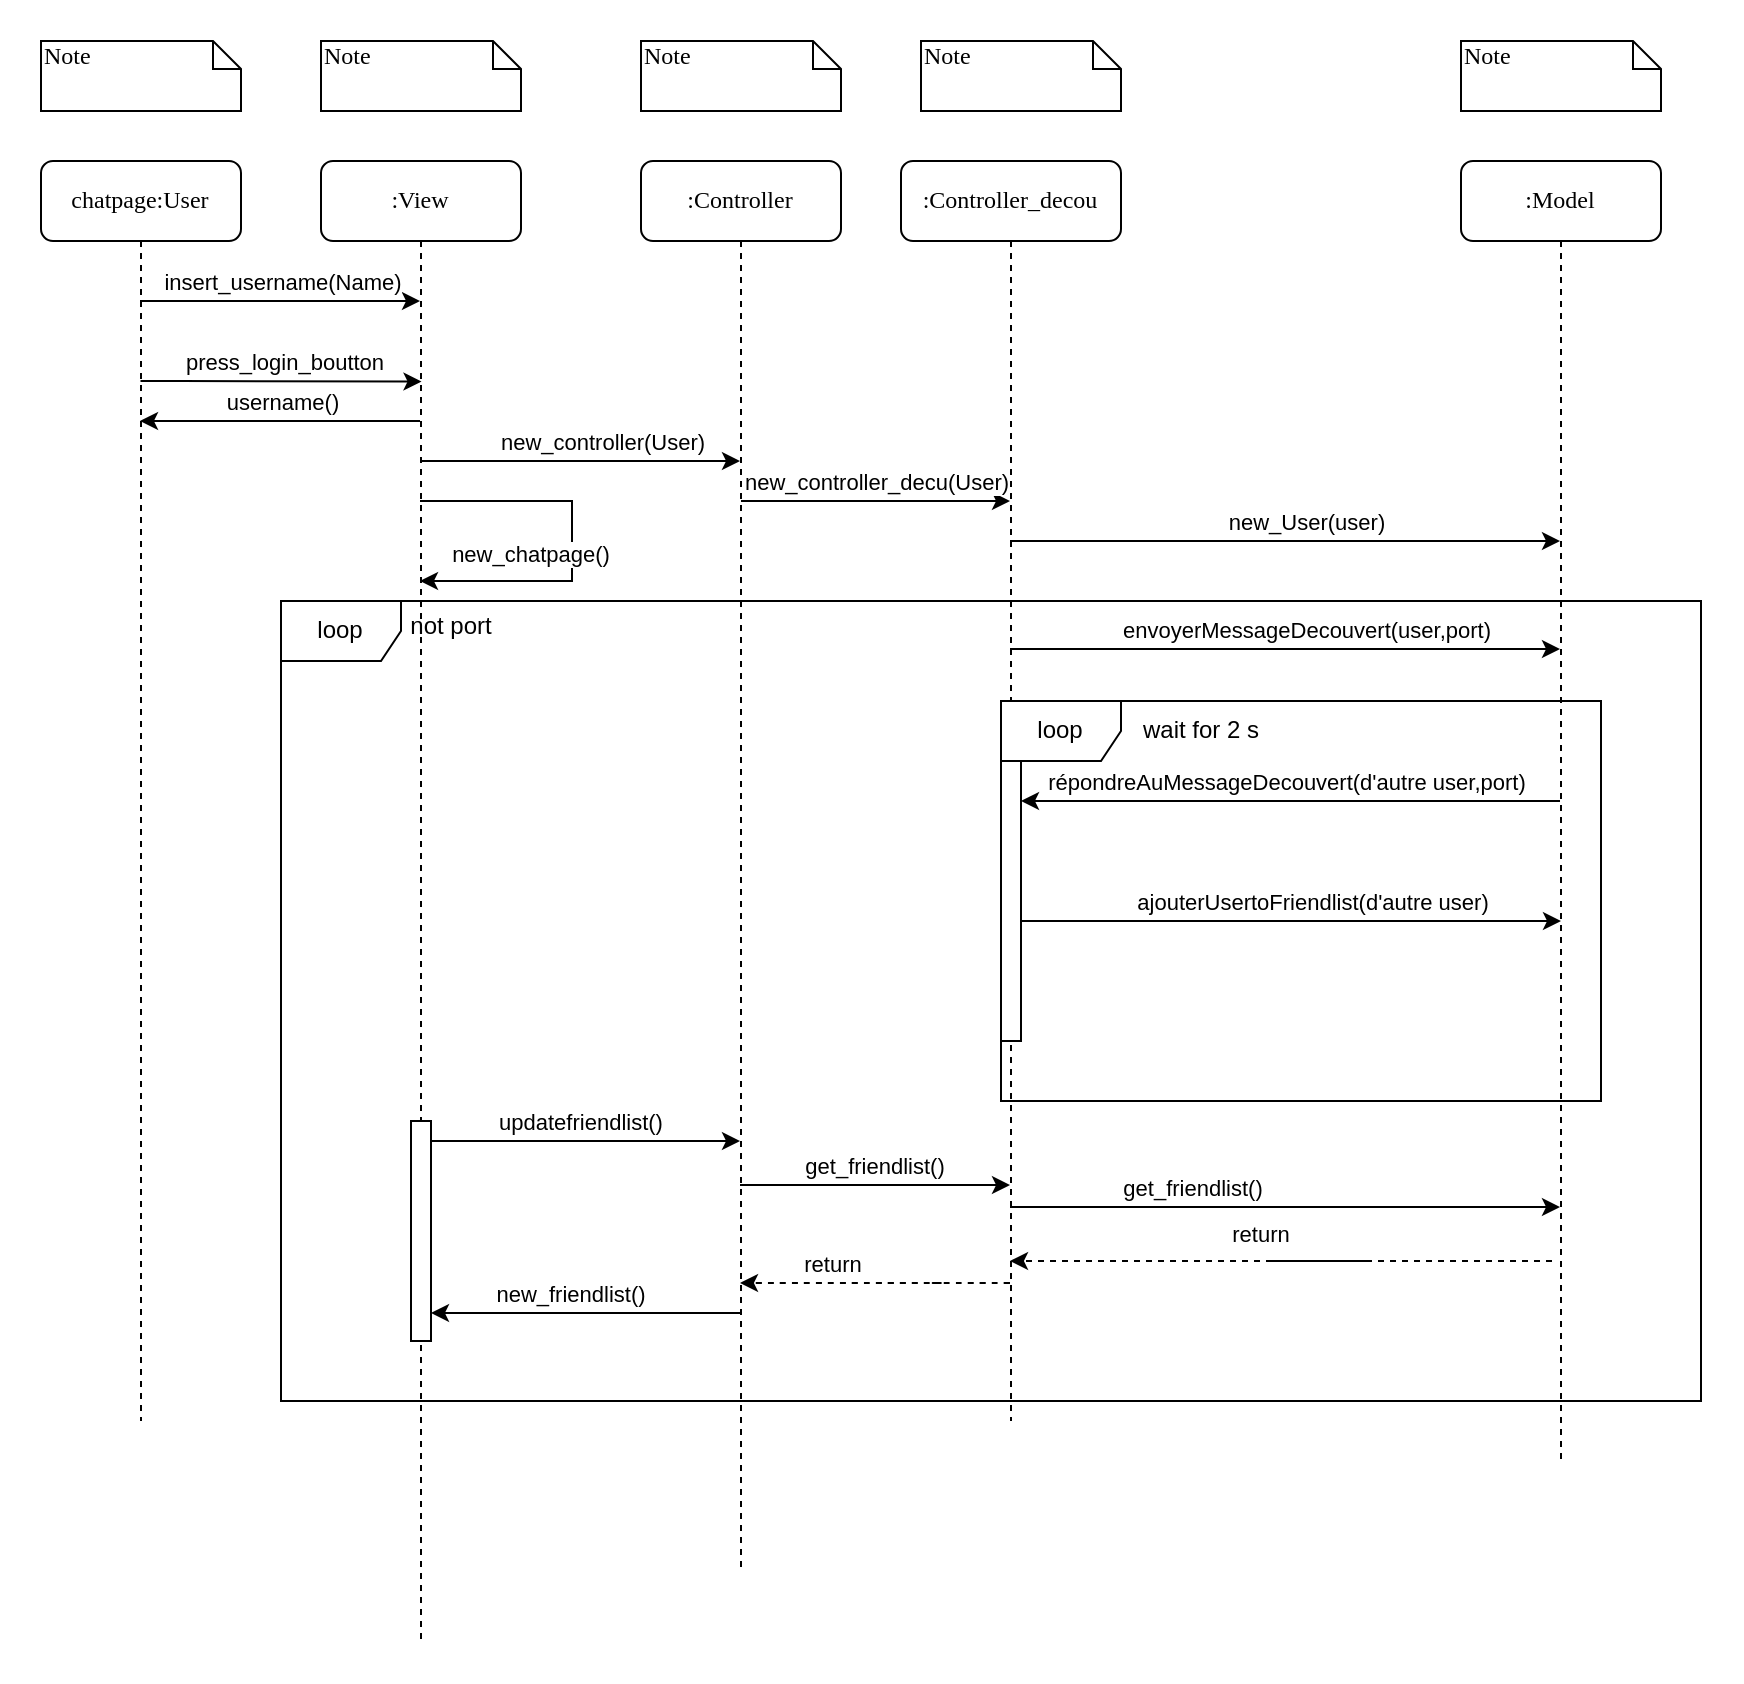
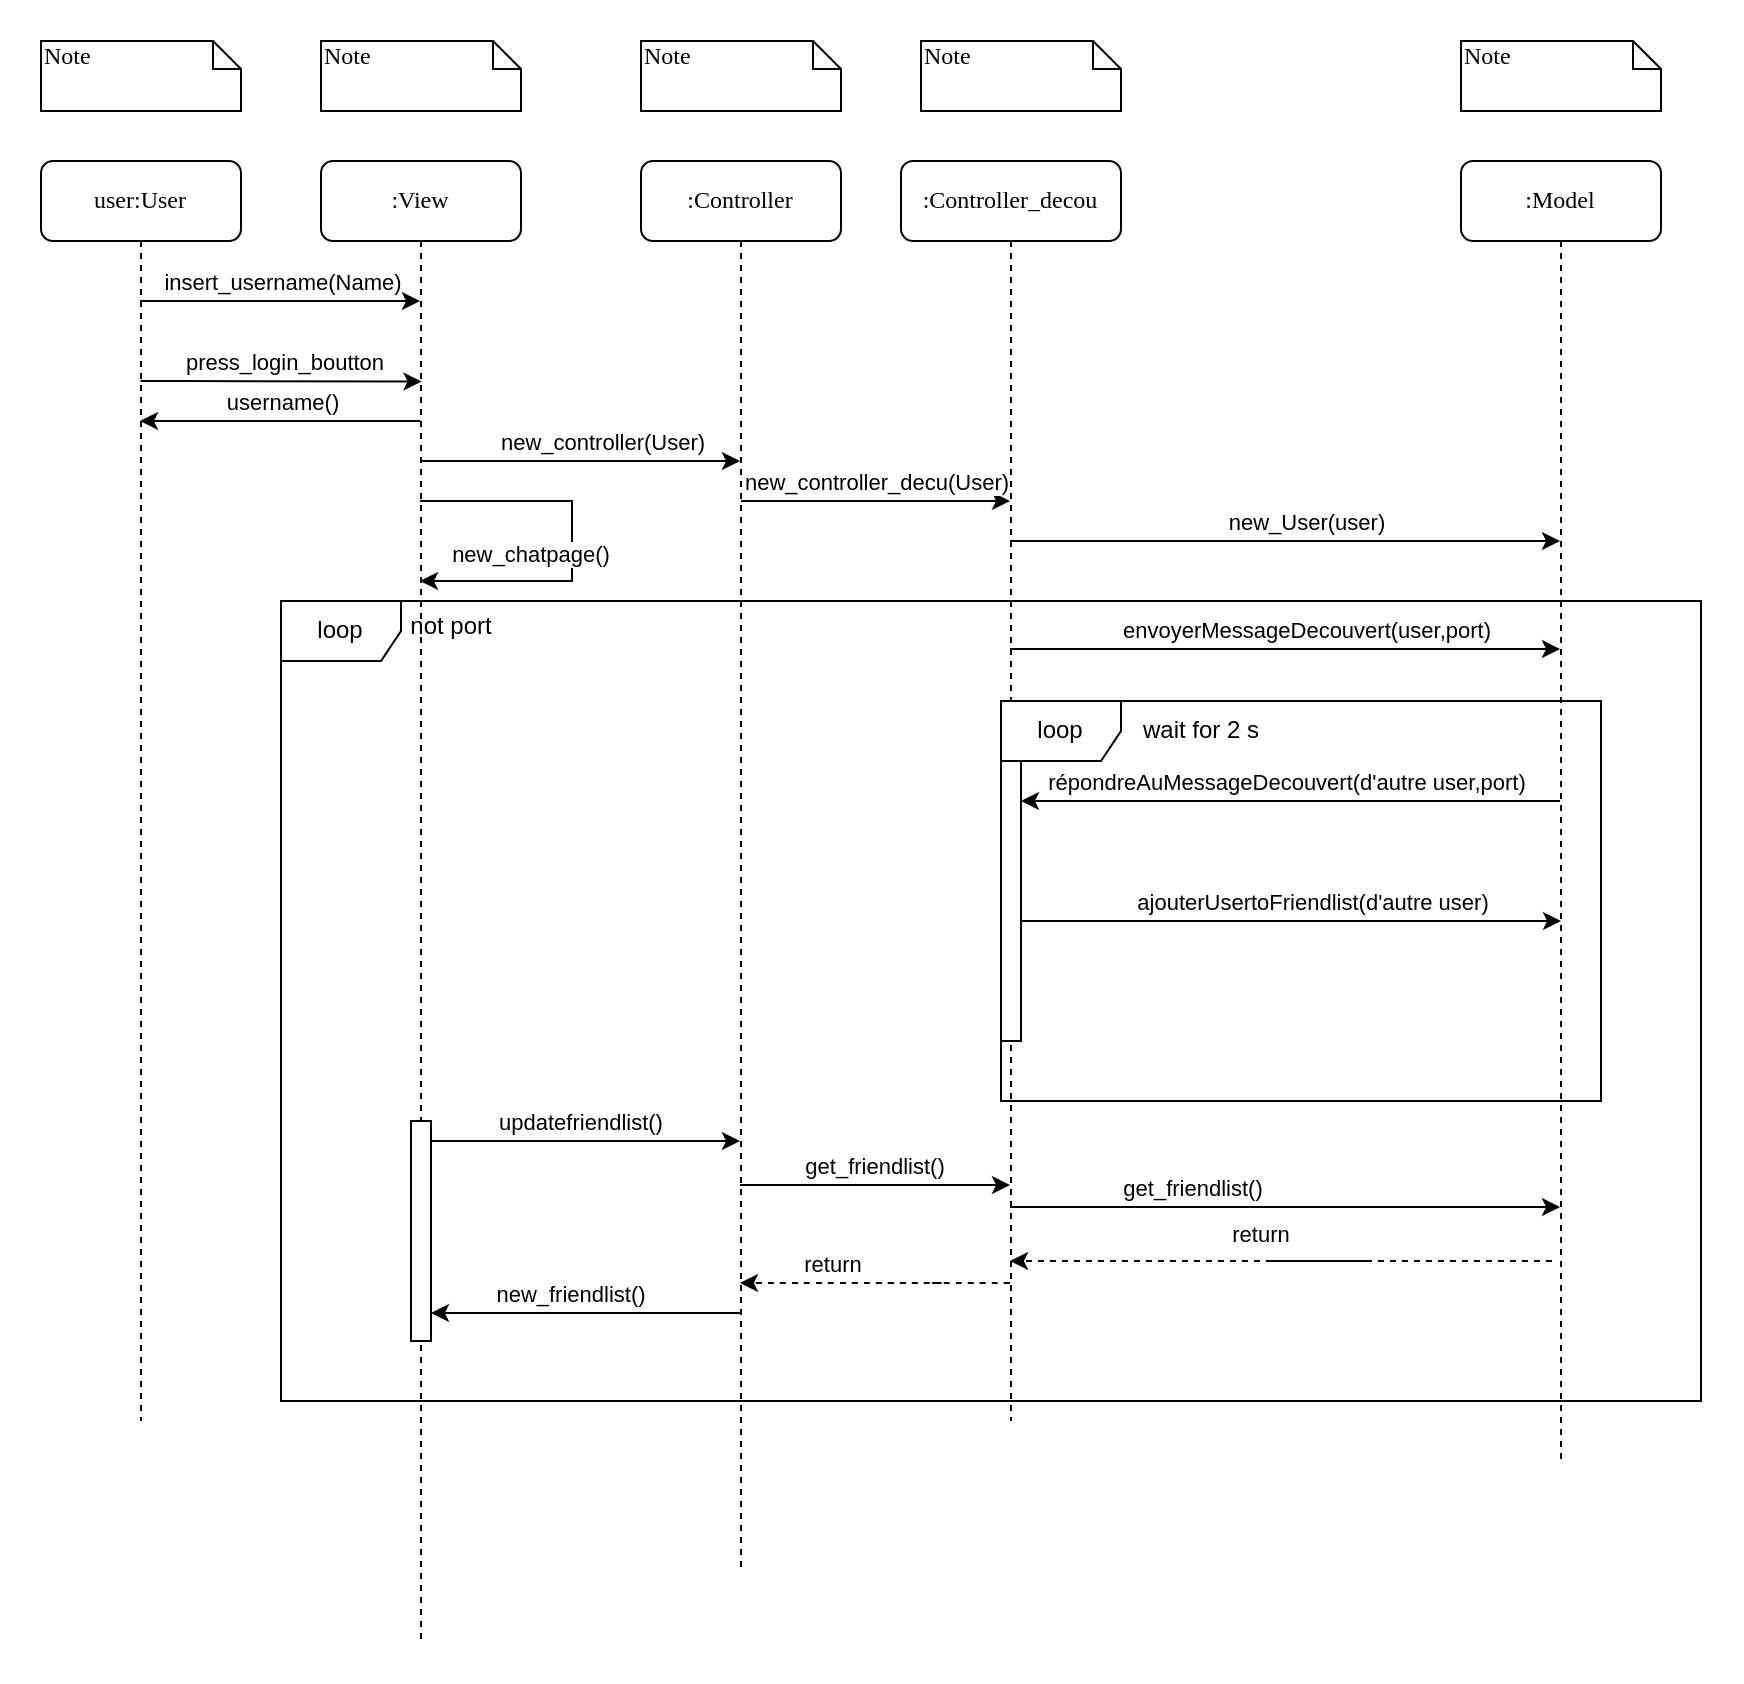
(141, 201) -> (141, 201)
